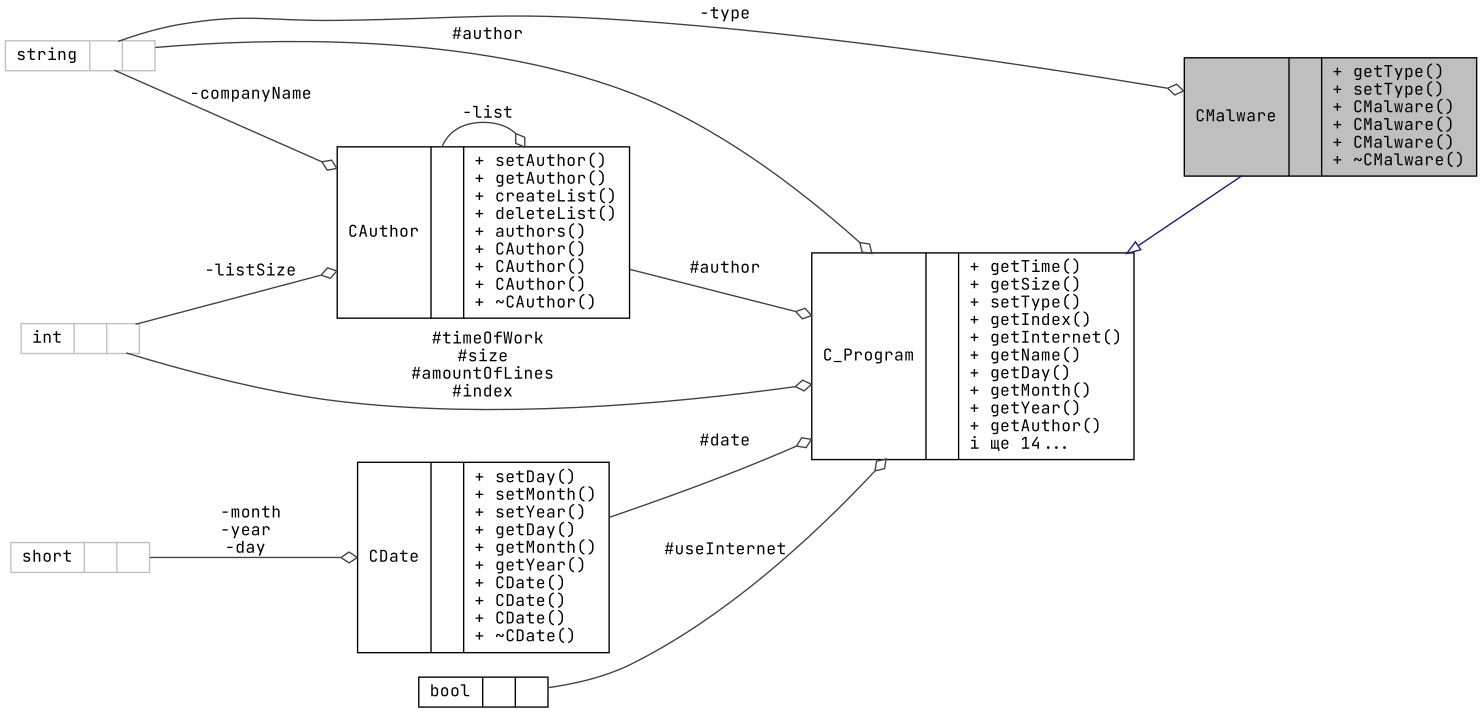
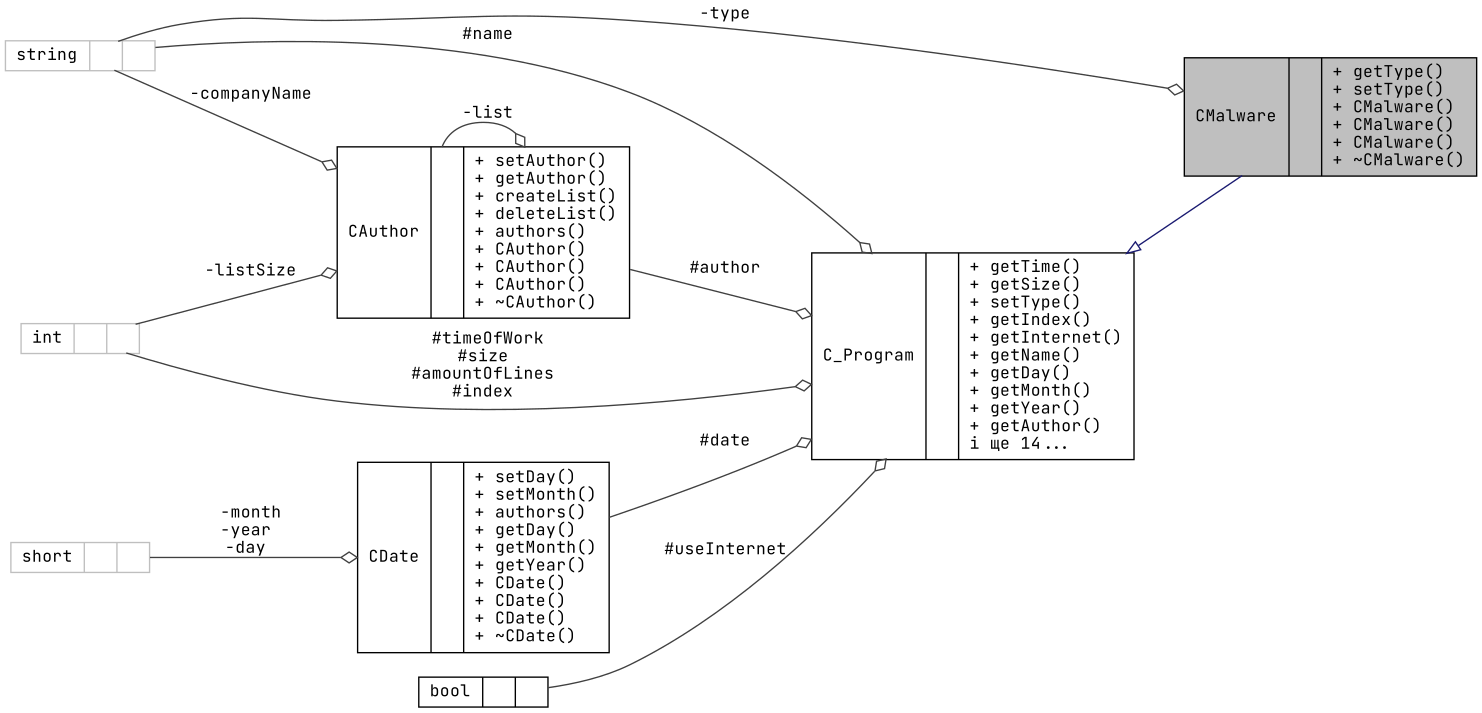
(483, 35) -> (483, 35)
(531, 513) -> (531, 513)
